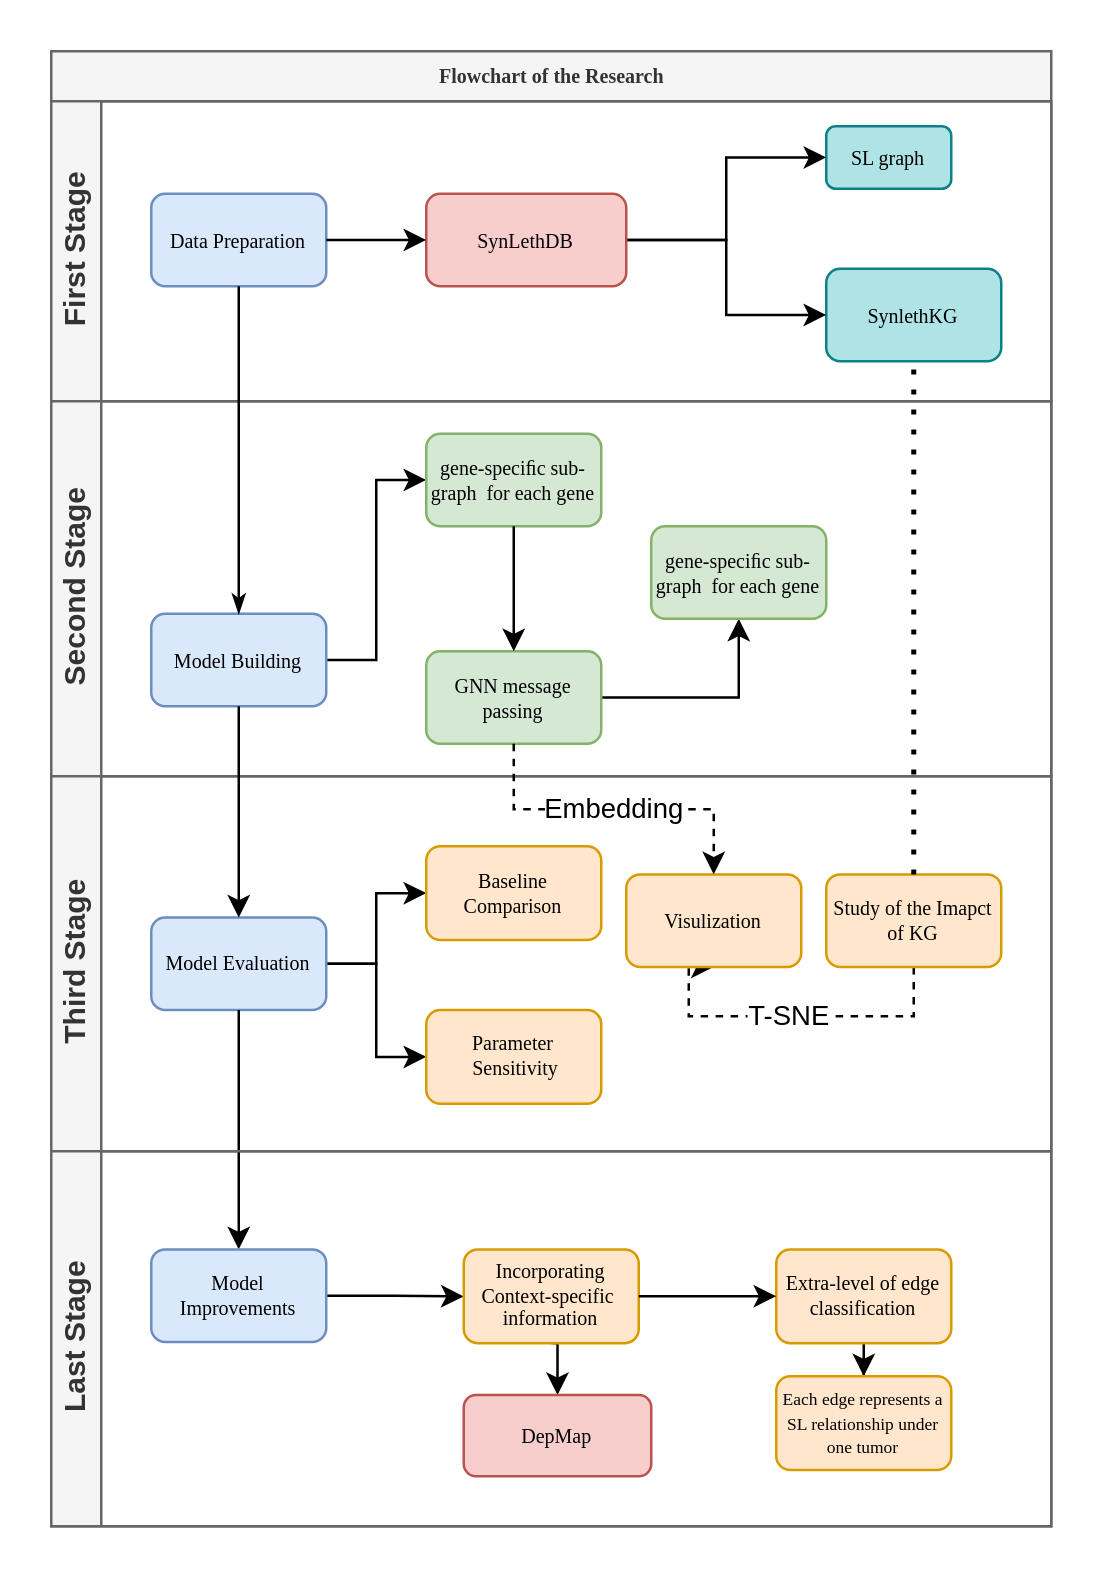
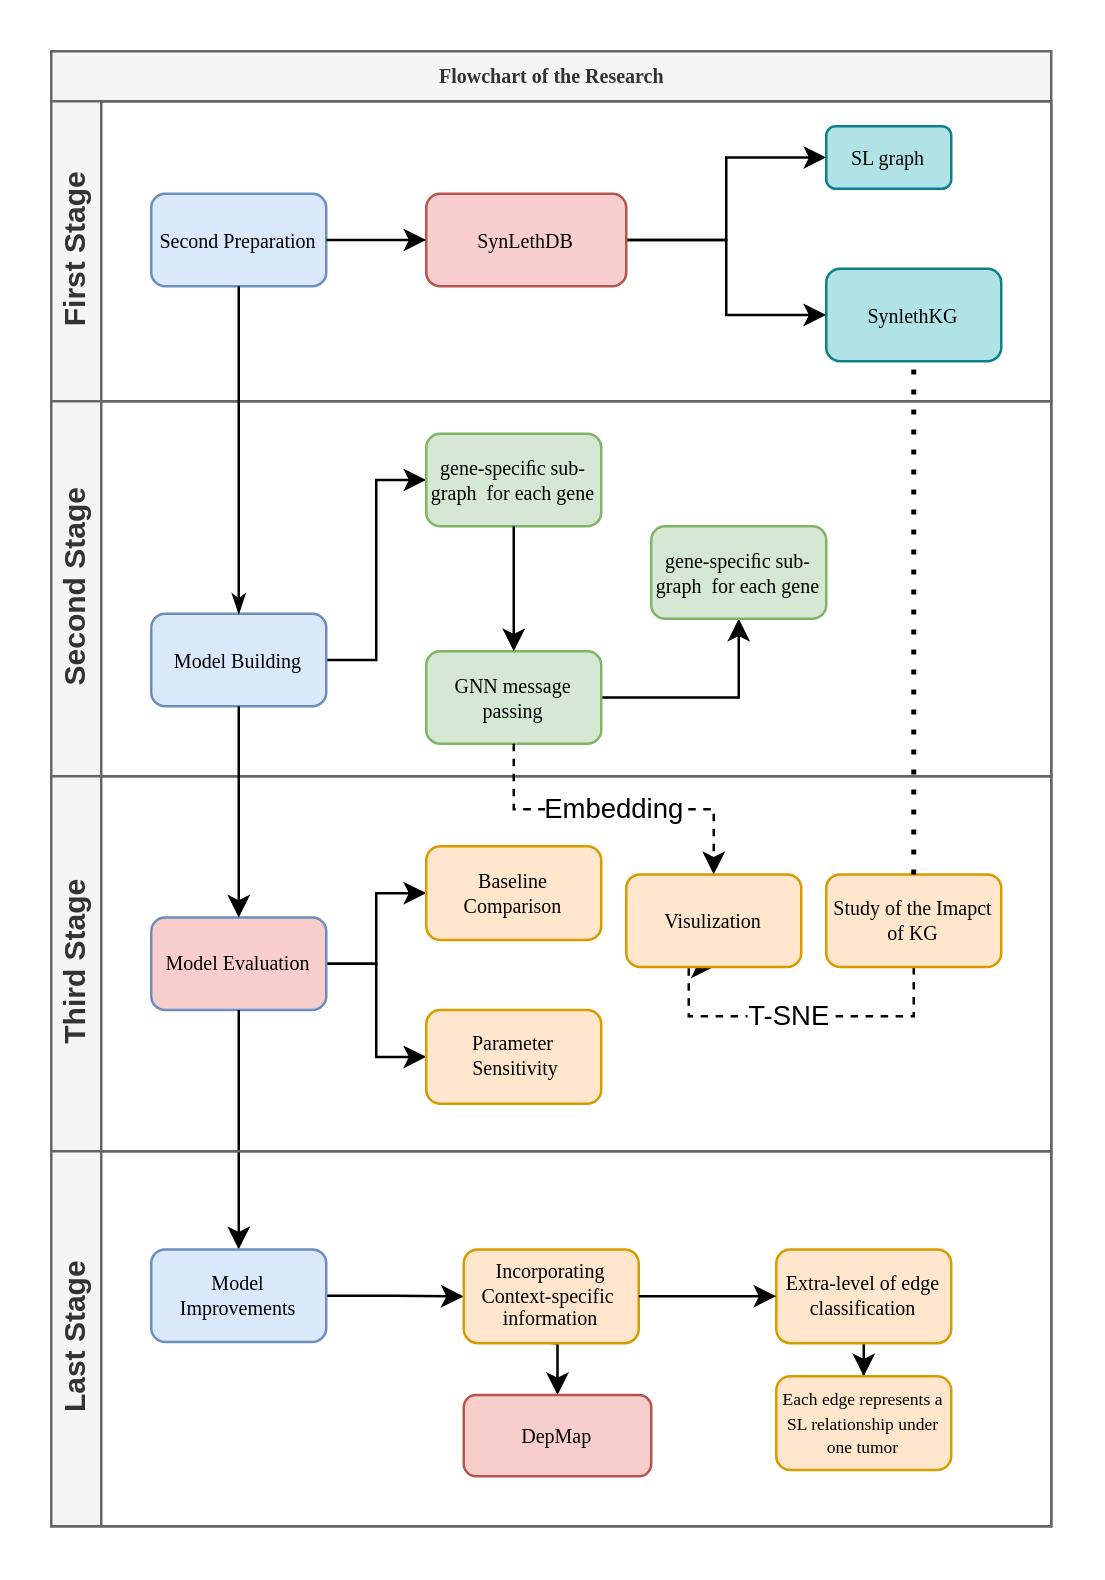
(239, 241) -> (239, 241)
(239, 964) -> (239, 964)
